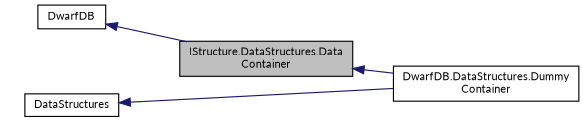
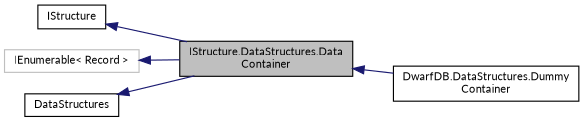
(72, 17) -> (72, 17)
none -> (72, 61)
(262, 95) -> (162, 84)
